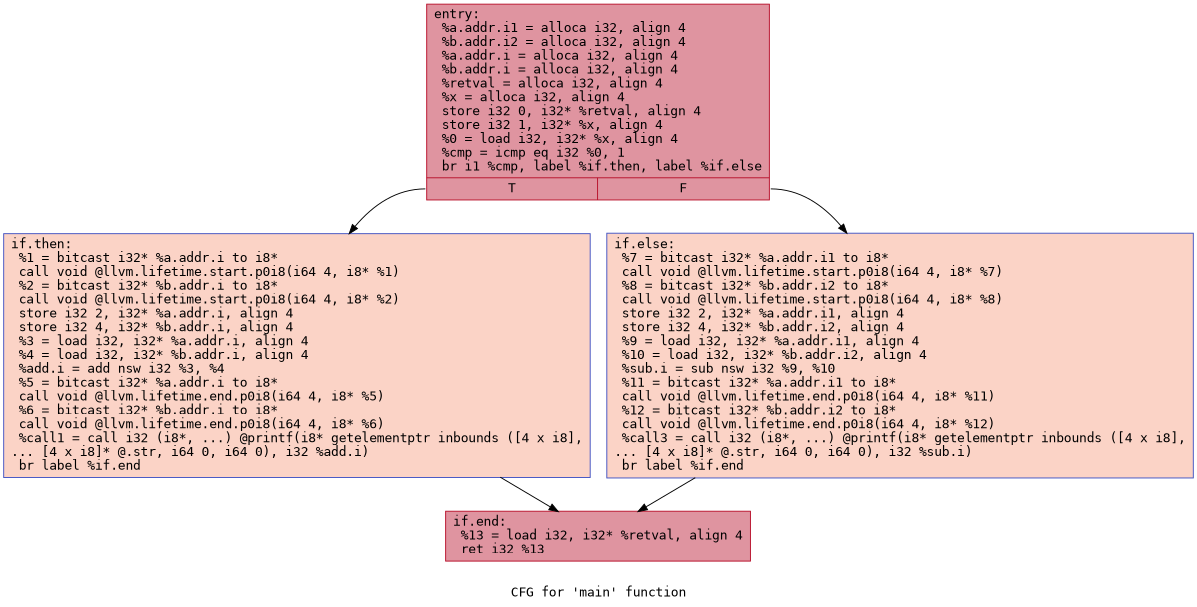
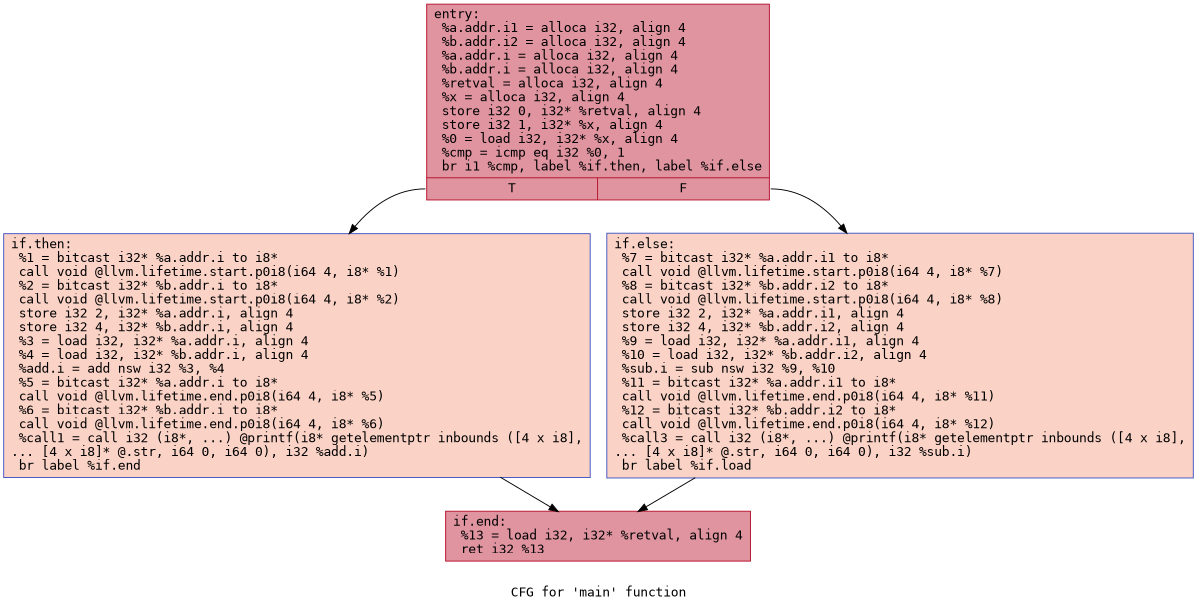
(679, 466) -> (683, 466)
